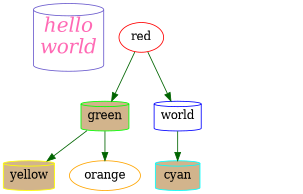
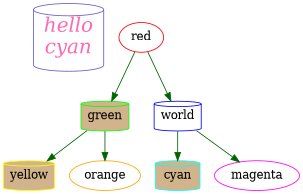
(69, 37) -> (69, 37)
none -> (257, 176)
